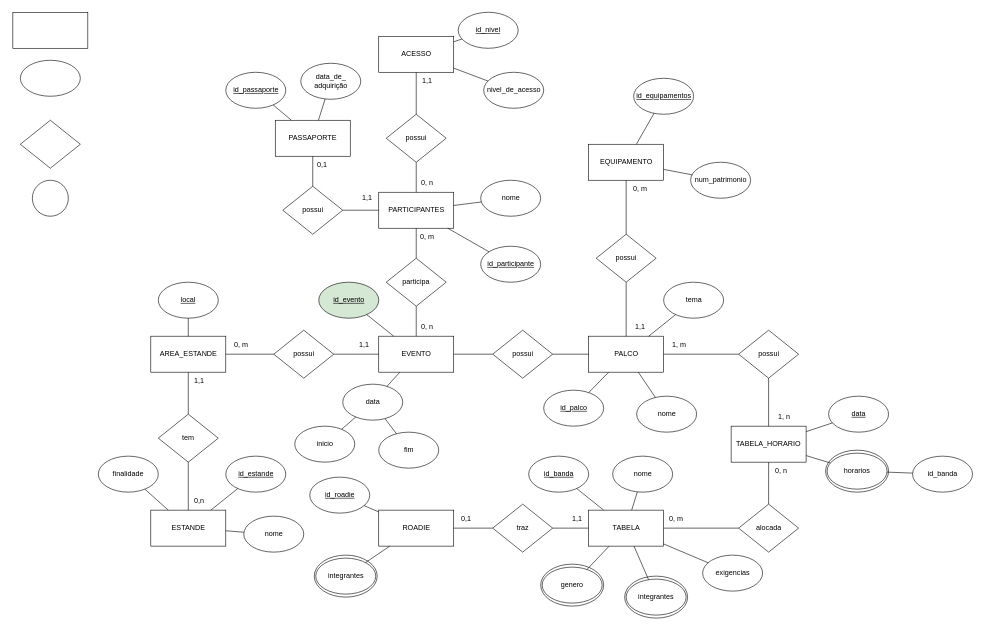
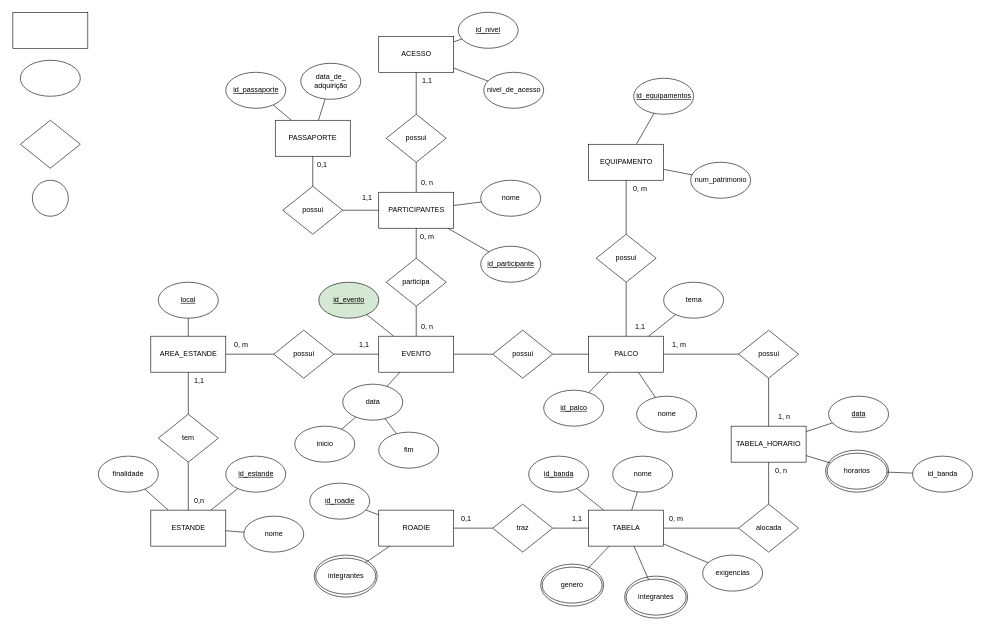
(340, 495) -> (340, 501)
